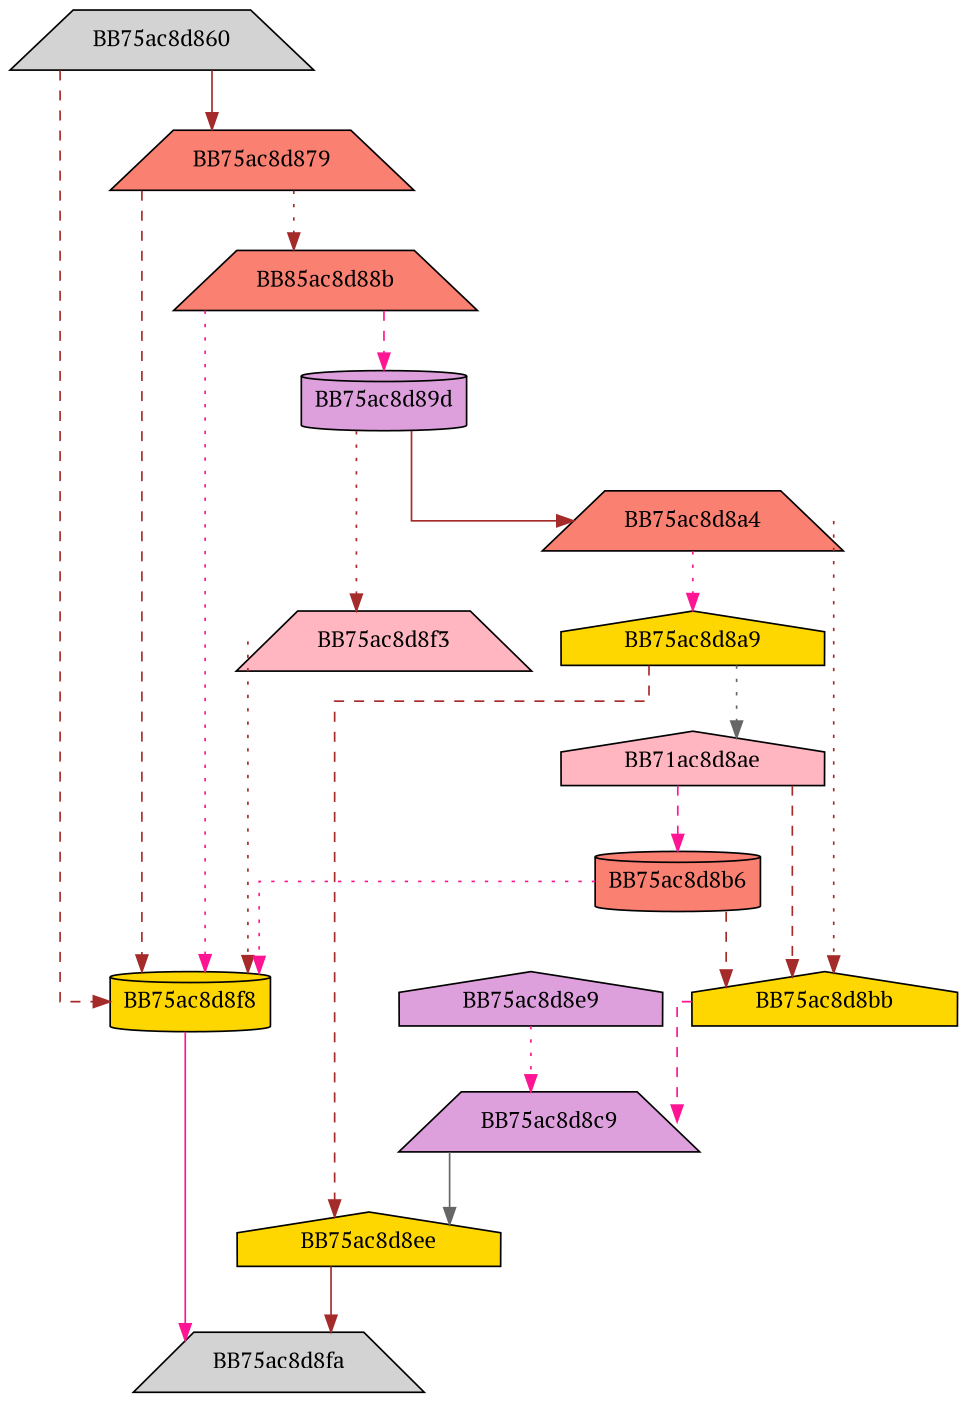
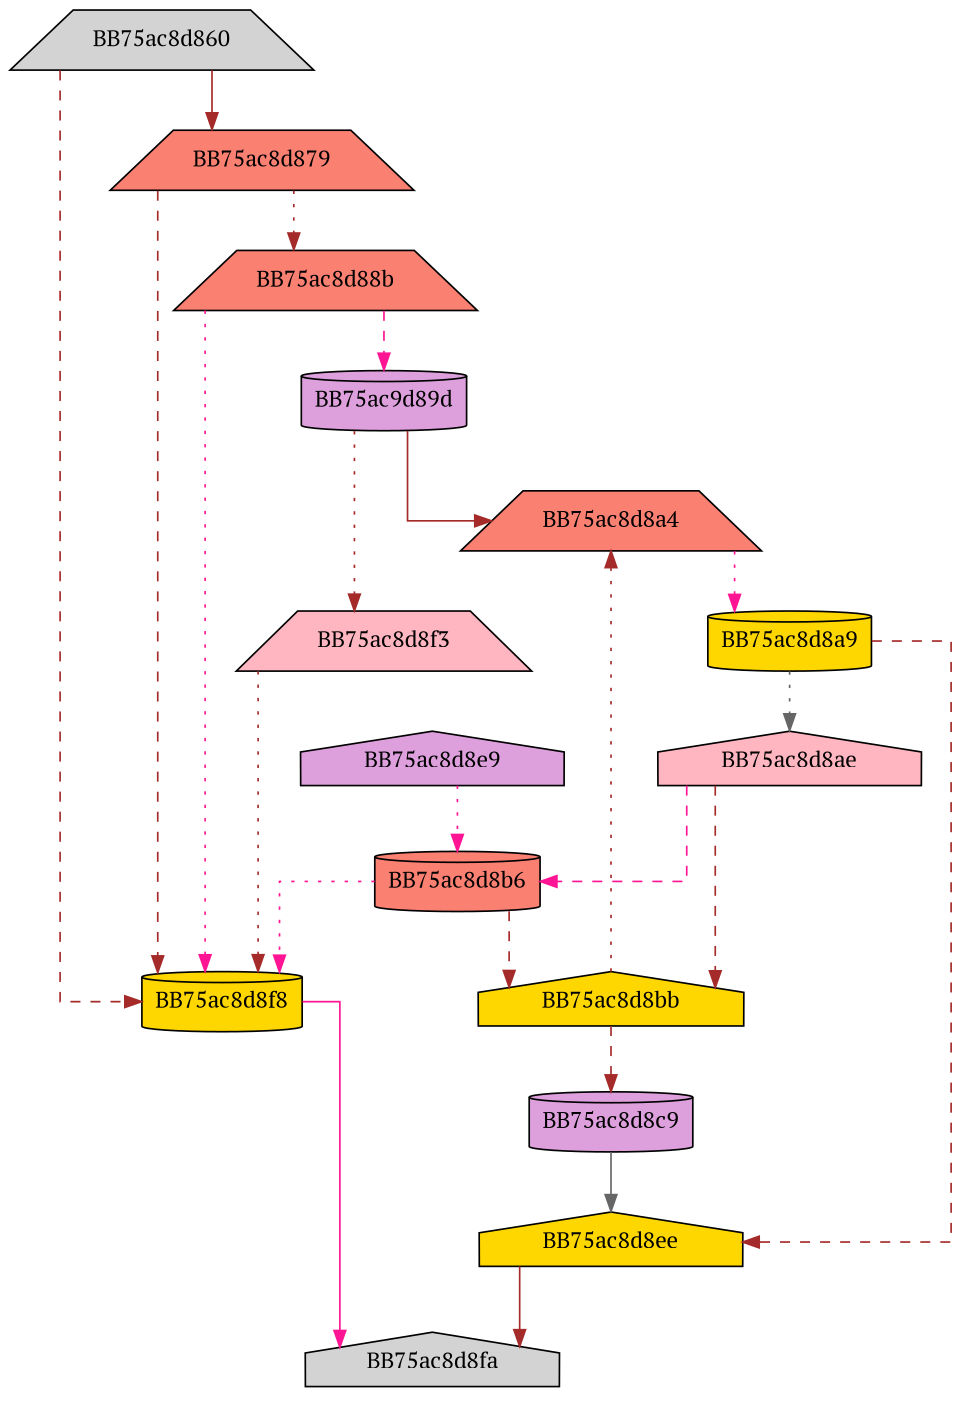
(326, 280) -> (326, 280)
(384, 401) -> (384, 401)
(693, 641) -> (790, 641)
(834, 739) -> (611, 770)
(693, 761) -> (790, 761)
(677, 1046) -> (611, 1050)
(531, 1050) -> (457, 810)
(549, 1122) -> (611, 1122)
(279, 1362) -> (432, 1362)
